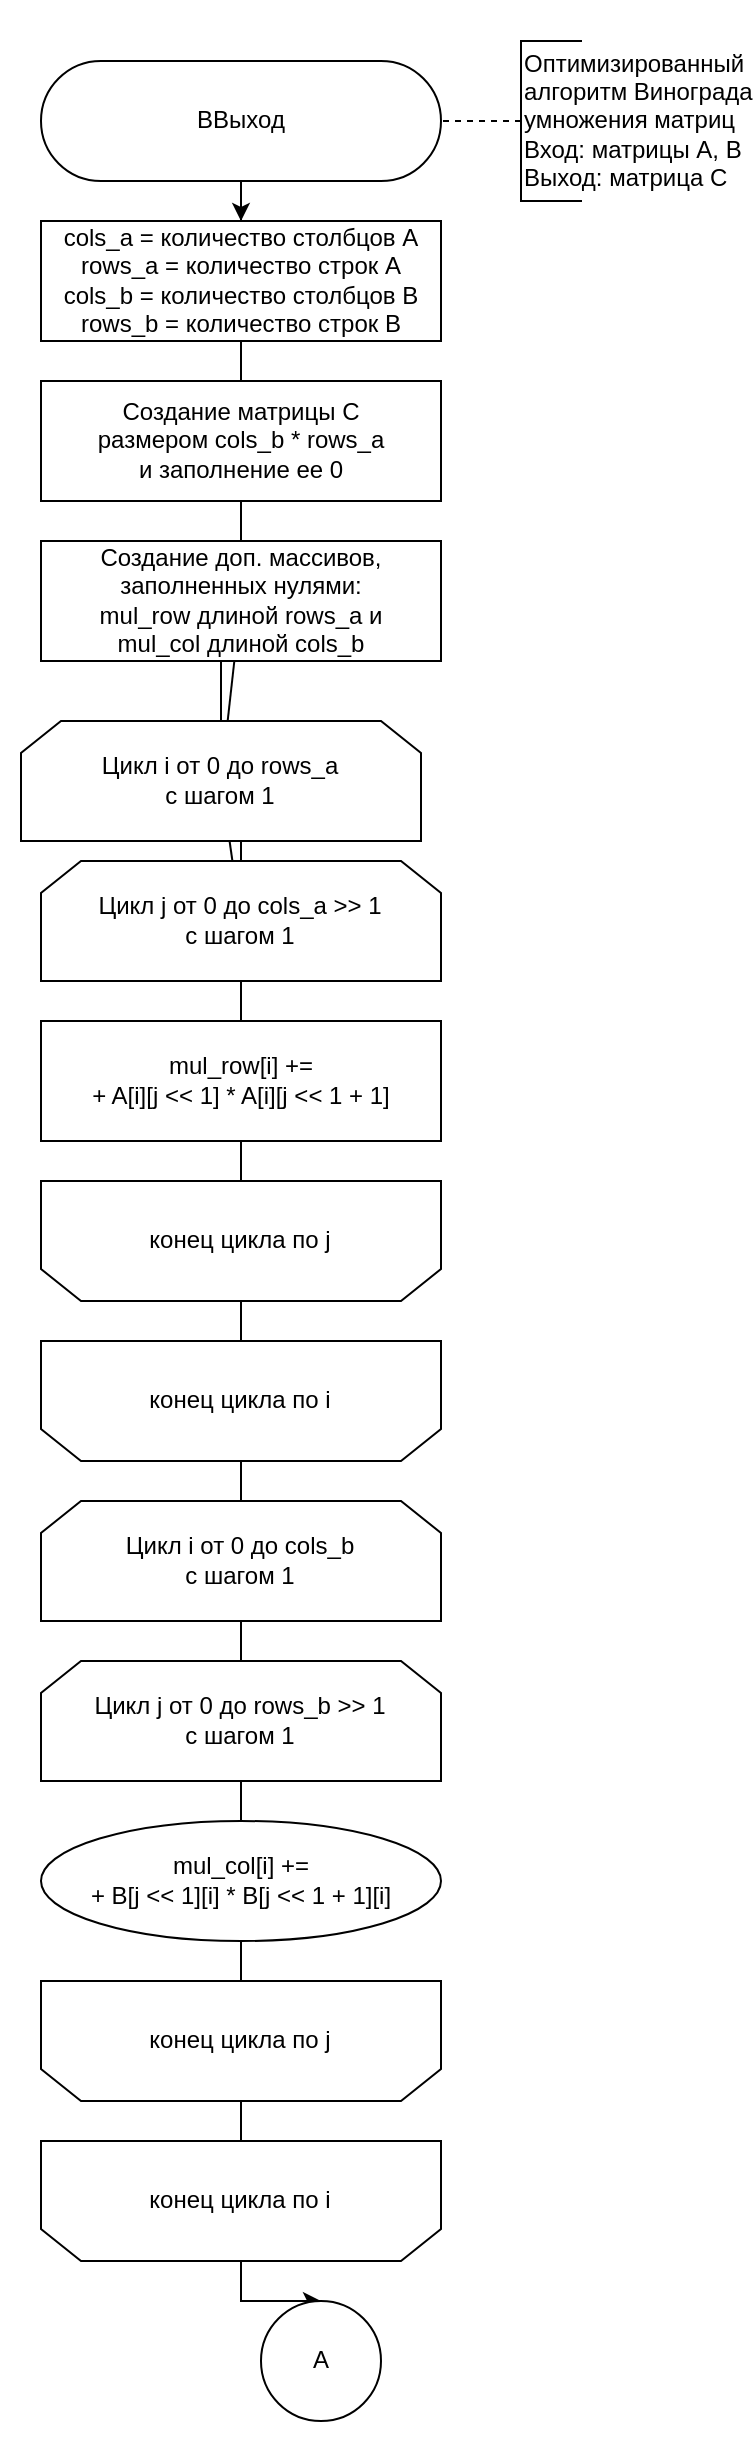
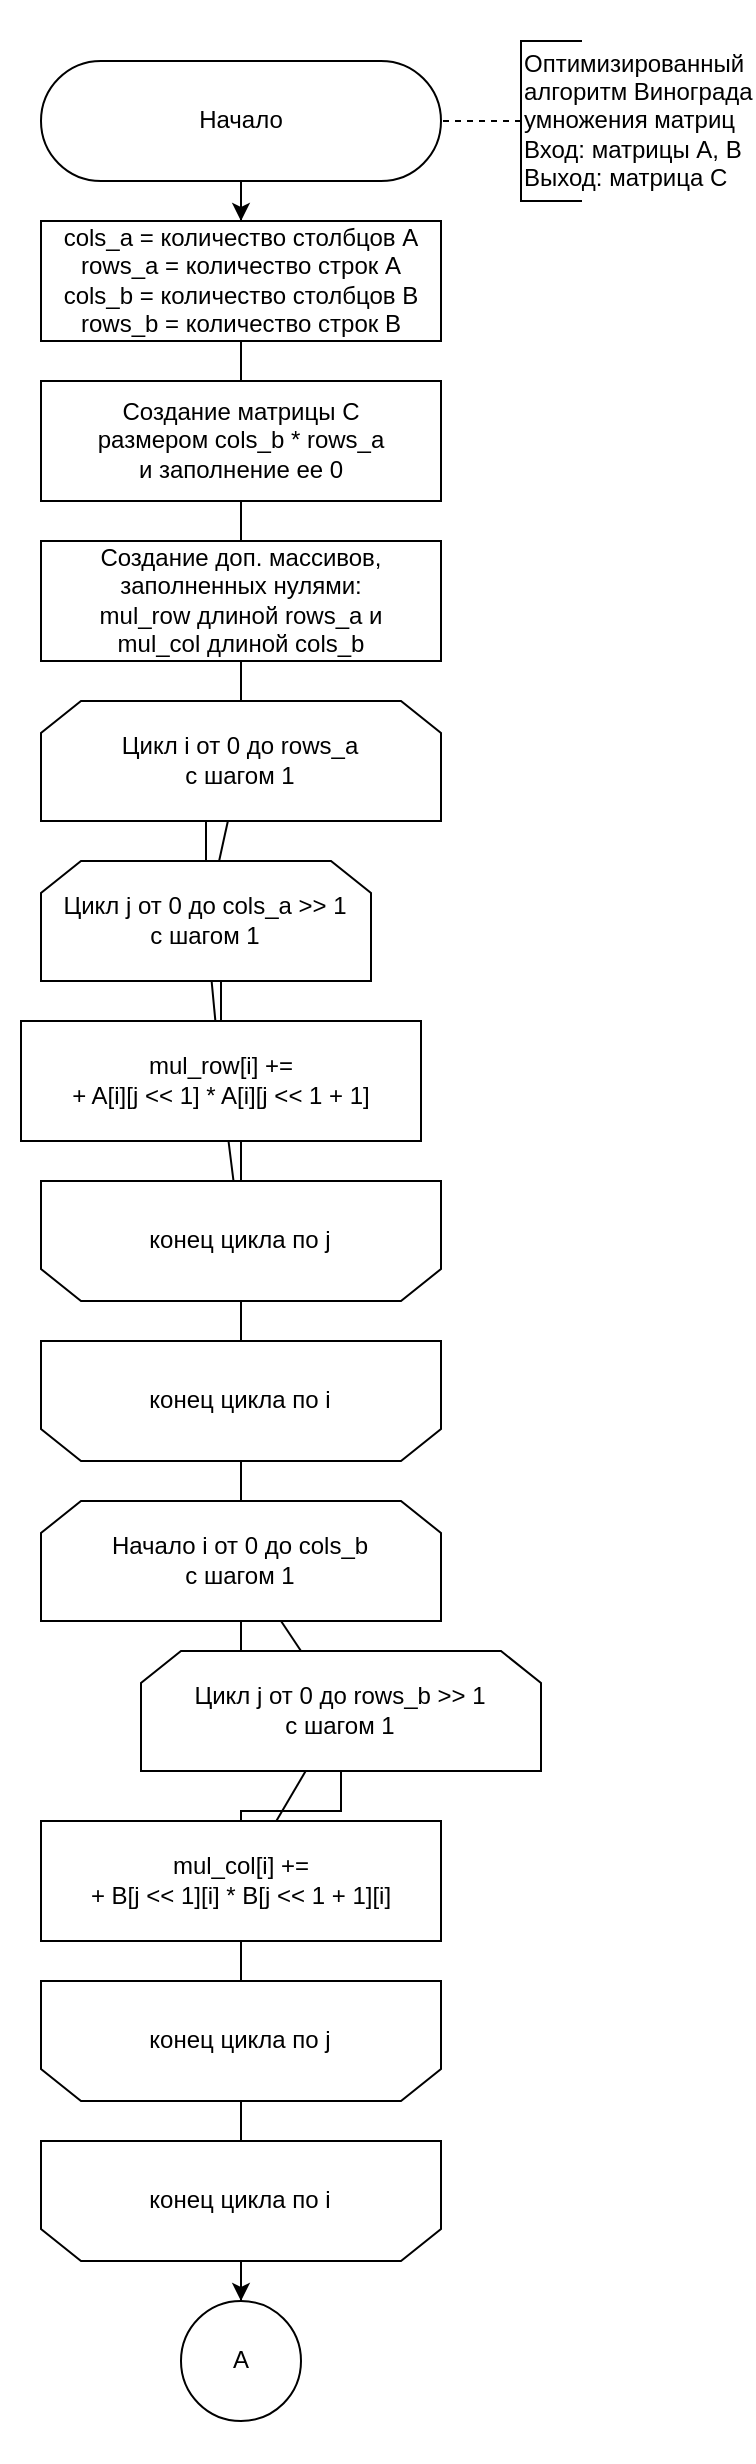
(242, 121) -> (242, 121)
(221, 781) -> (241, 761)
(241, 921) -> (206, 921)
(241, 1081) -> (221, 1081)
(241, 1561) -> (241, 1561)
(241, 1721) -> (341, 1711)
(241, 1881) -> (241, 1881)
(321, 2361) -> (241, 2361)
